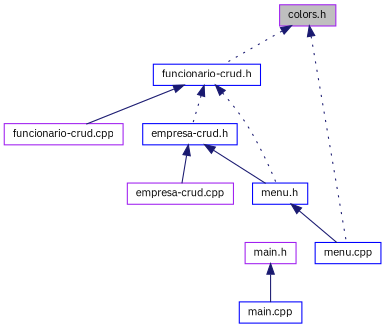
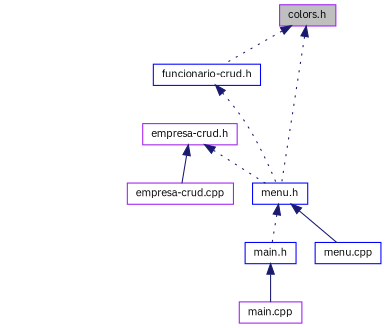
(197, 110) -> none
(64, 134) -> none
(190, 134) -> (190, 134)
(329, 139) -> (293, 110)
(240, 167) -> (240, 167)
none -> (274, 229)
(271, 253) -> (271, 253)
(271, 312) -> (271, 312)
